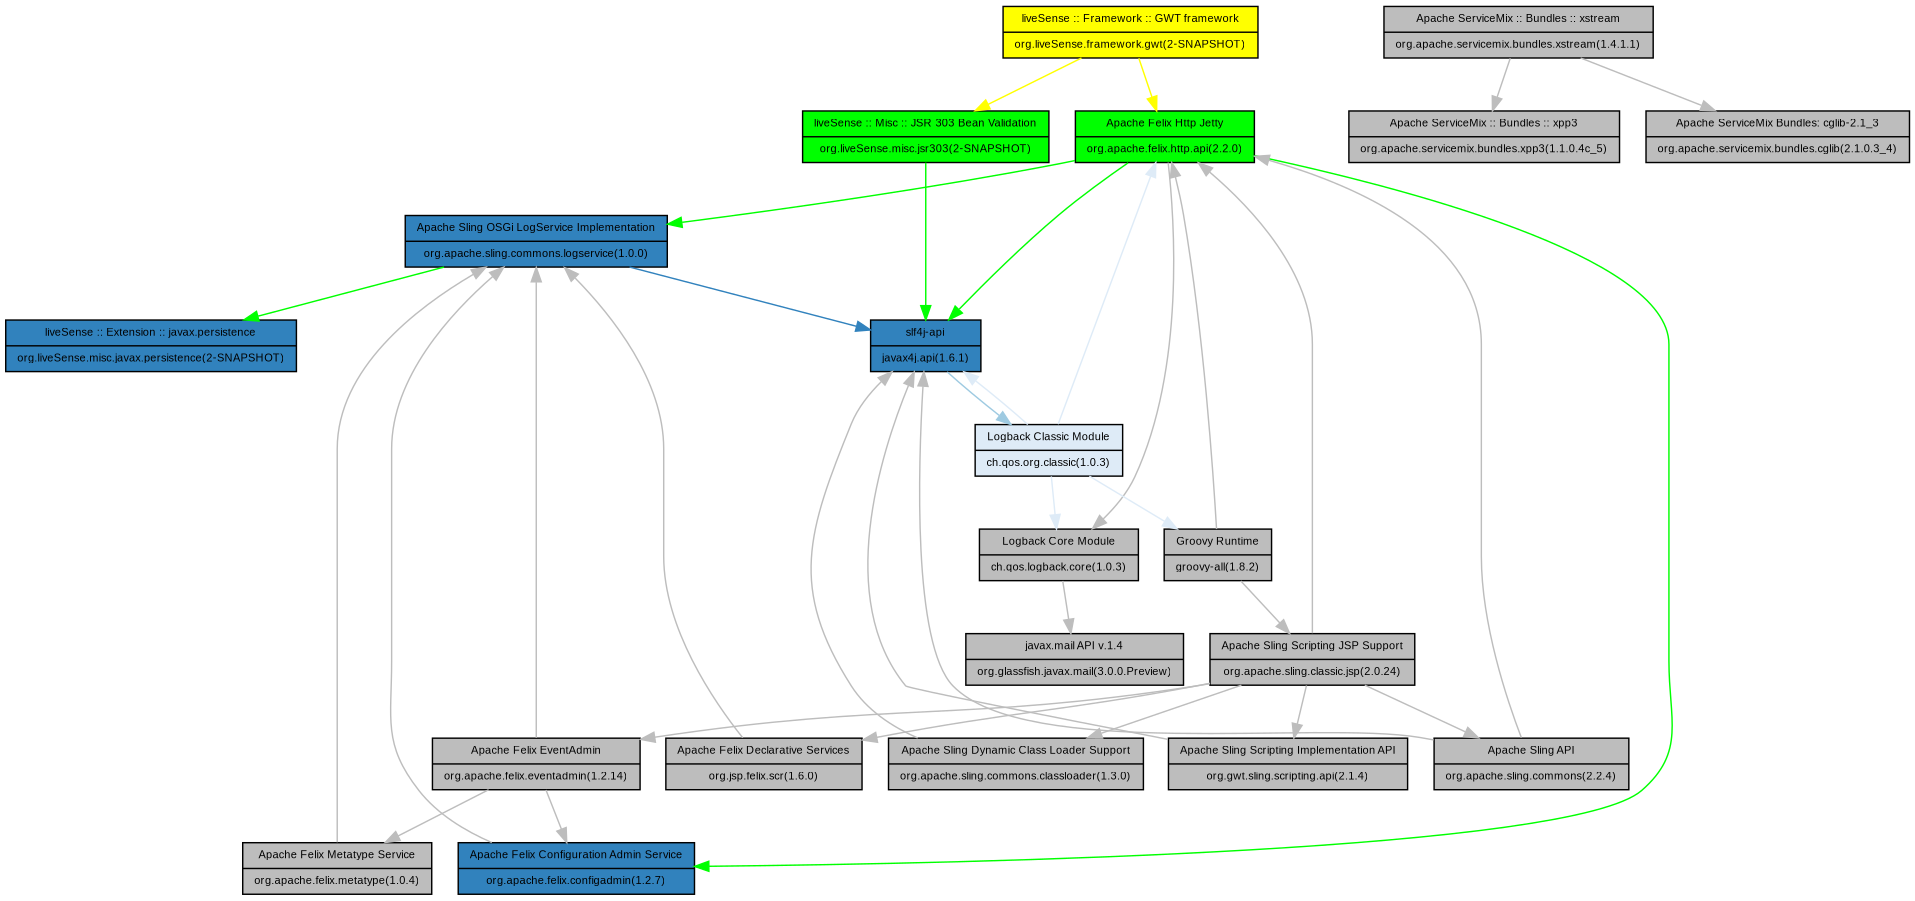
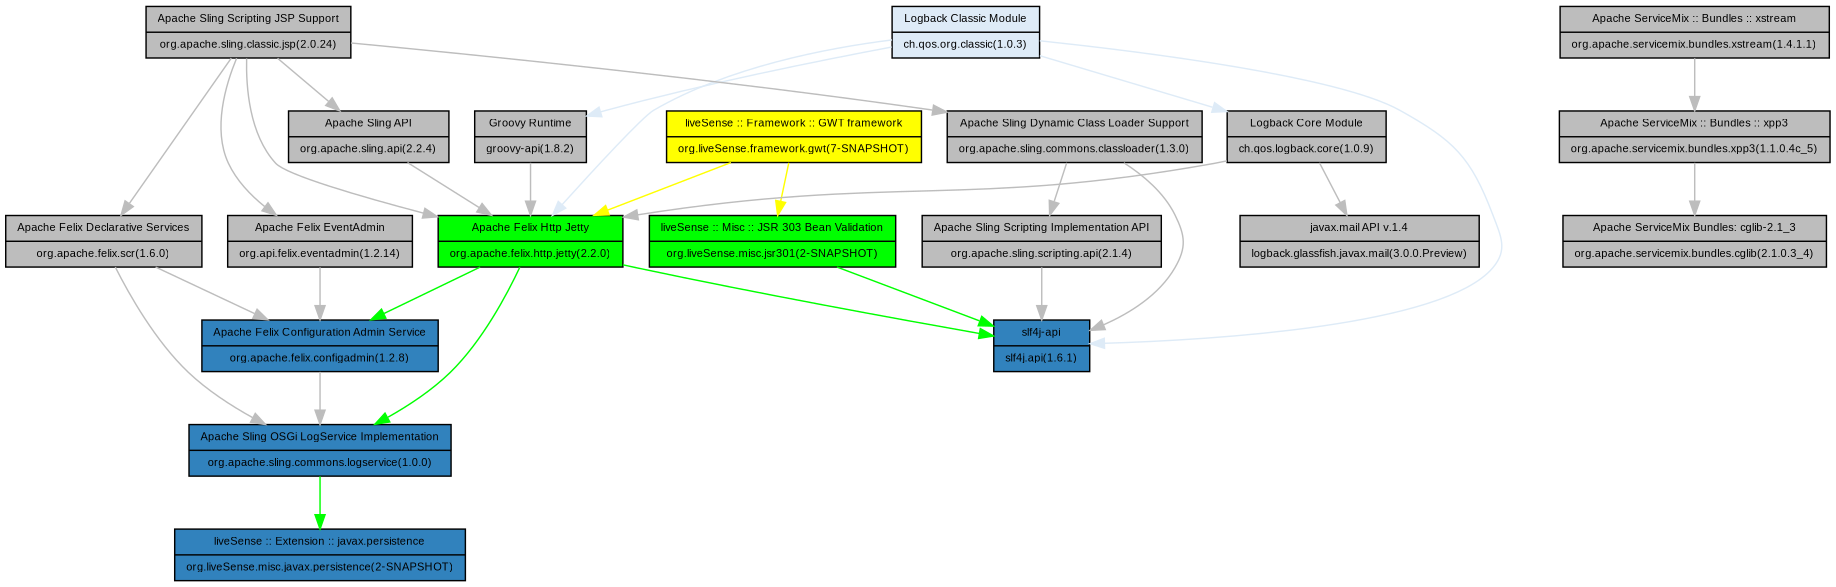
(1131, 44) -> (794, 149)
(1641, 82) -> (1695, 182)
(926, 149) -> (773, 253)
(1165, 149) -> (531, 253)
none -> (205, 290)
(743, 297) -> none
(1169, 348) -> (933, 191)
(926, 358) -> (1042, 358)
(973, 394) -> none
(536, 510) -> none
(1059, 567) -> (1307, 149)
(1218, 567) -> (531, 149)
(1260, 602) -> none
(1075, 672) -> (1360, 253)
(949, 680) -> none
(1302, 705) -> (1063, 174)
(536, 776) -> (320, 253)
(764, 776) -> (104, 253)
(1288, 776) -> (1042, 253)
(1531, 776) -> (369, 149)
(337, 868) -> none
(576, 881) -> (320, 358)
